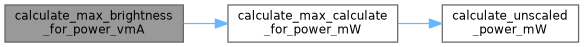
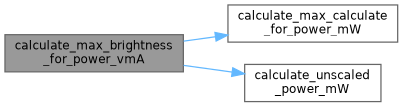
(414, 24) -> (208, 69)
